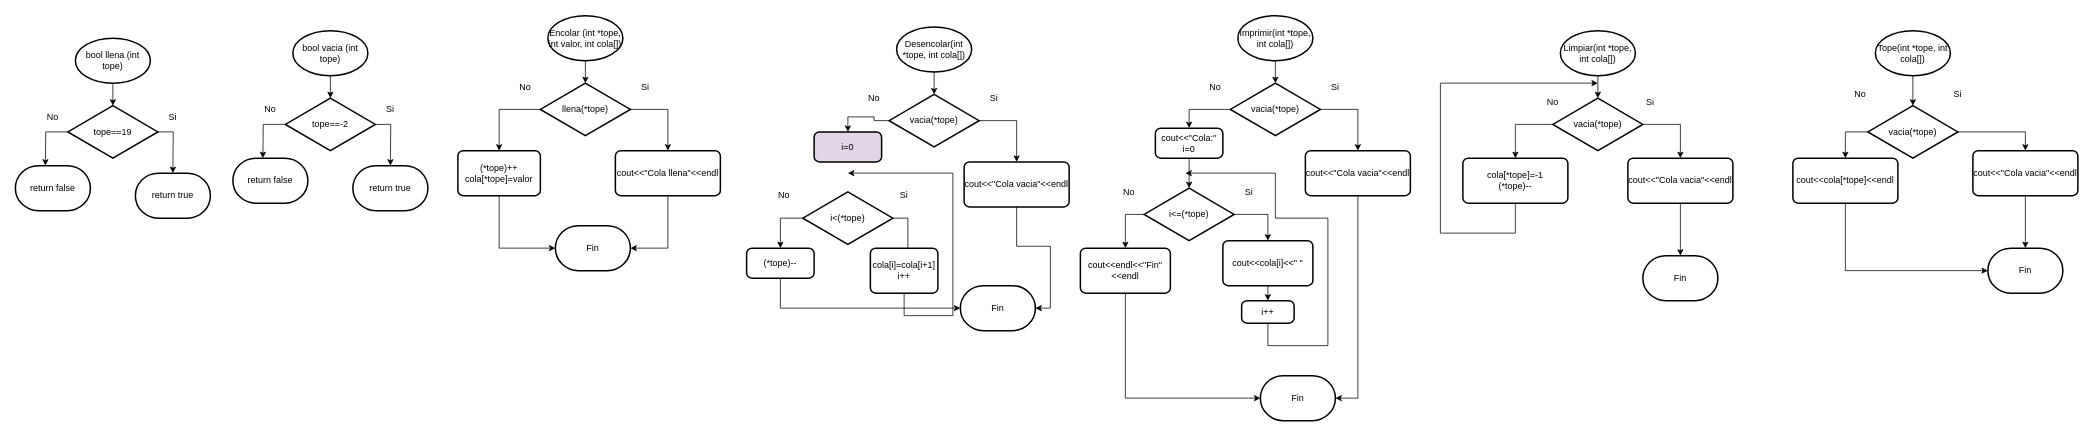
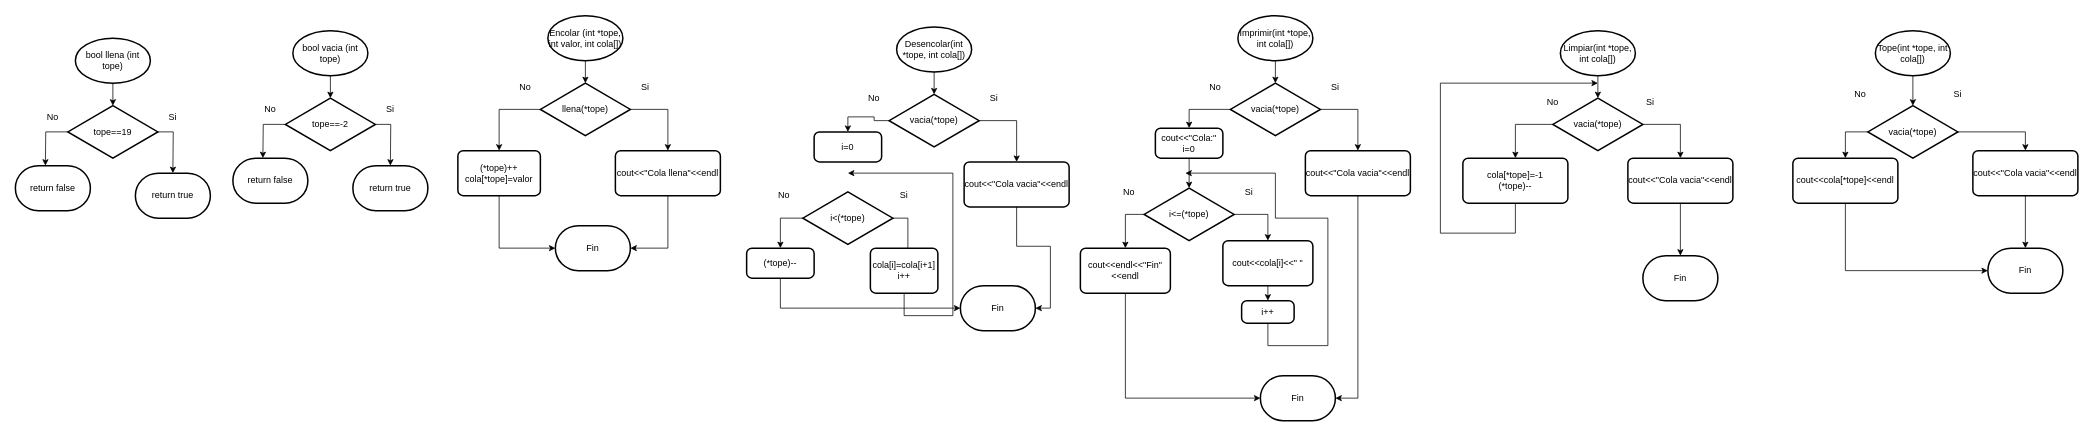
(848, 147) -> (848, 147)
